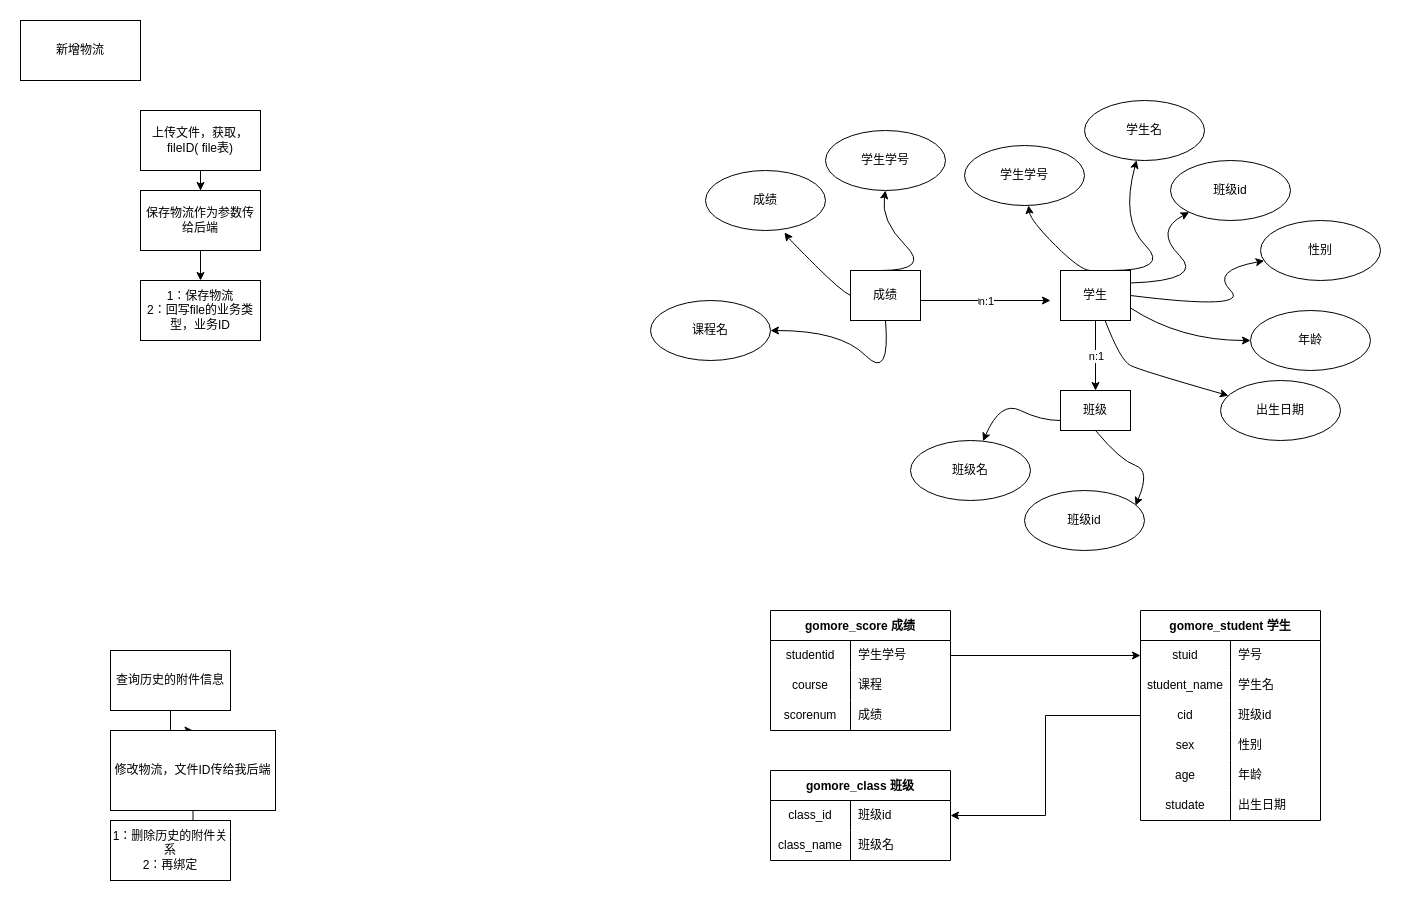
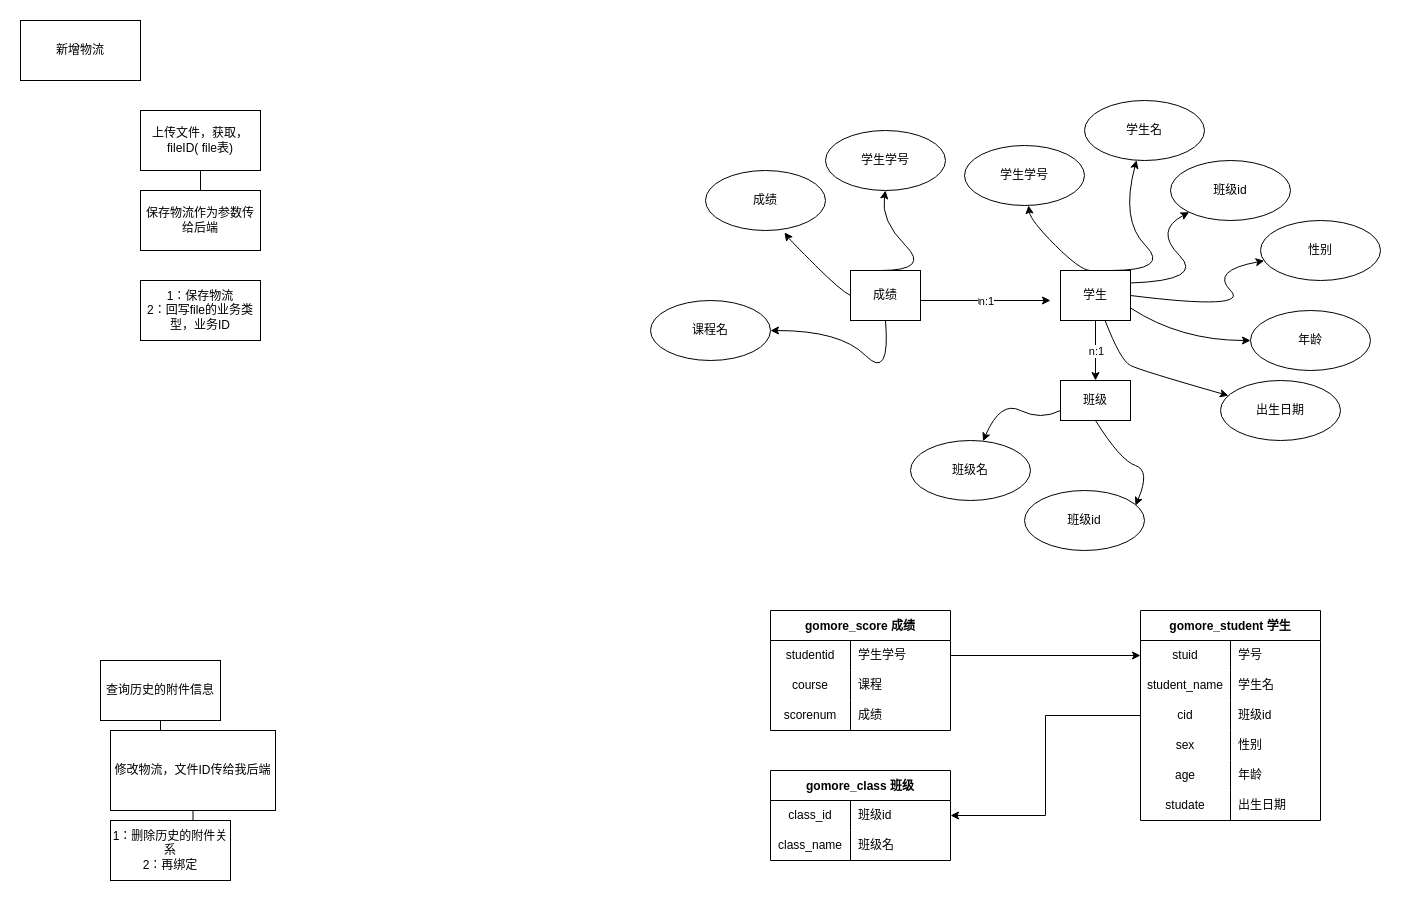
(201, 182) -> (201, 185)
(201, 270) -> none
(1096, 411) -> (1096, 401)
(171, 681) -> (161, 691)
